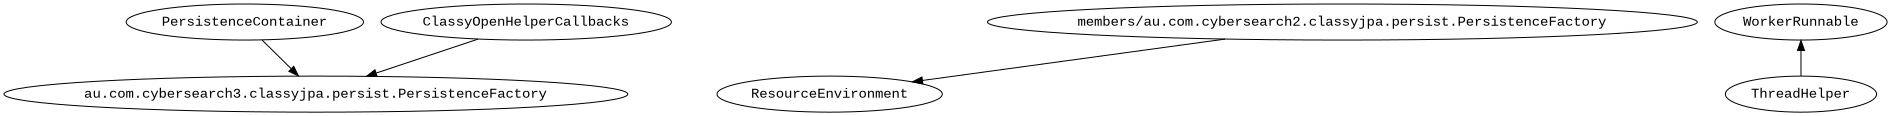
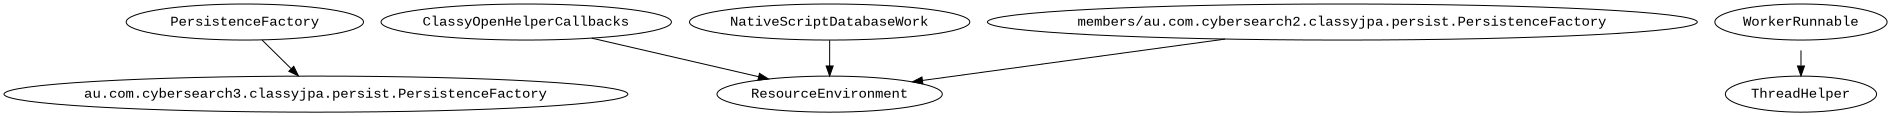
(245, 22) -> (245, 22)
none -> (830, 22)
(427, 56) -> (675, 57)
(1801, 63) -> (1801, 58)
